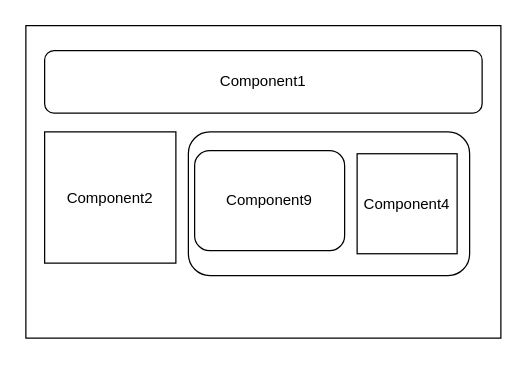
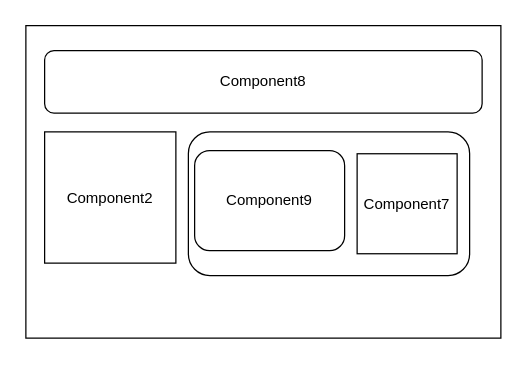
(263, 82) -> (263, 82)
(407, 204) -> (407, 204)
